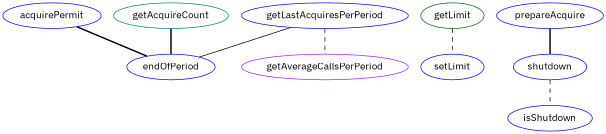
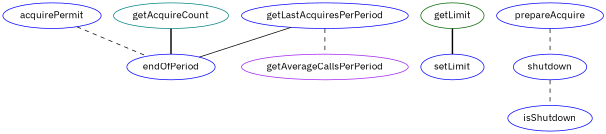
(112, 41) -> (112, 41)
(452, 41) -> (452, 41)
(550, 41) -> (550, 41)
